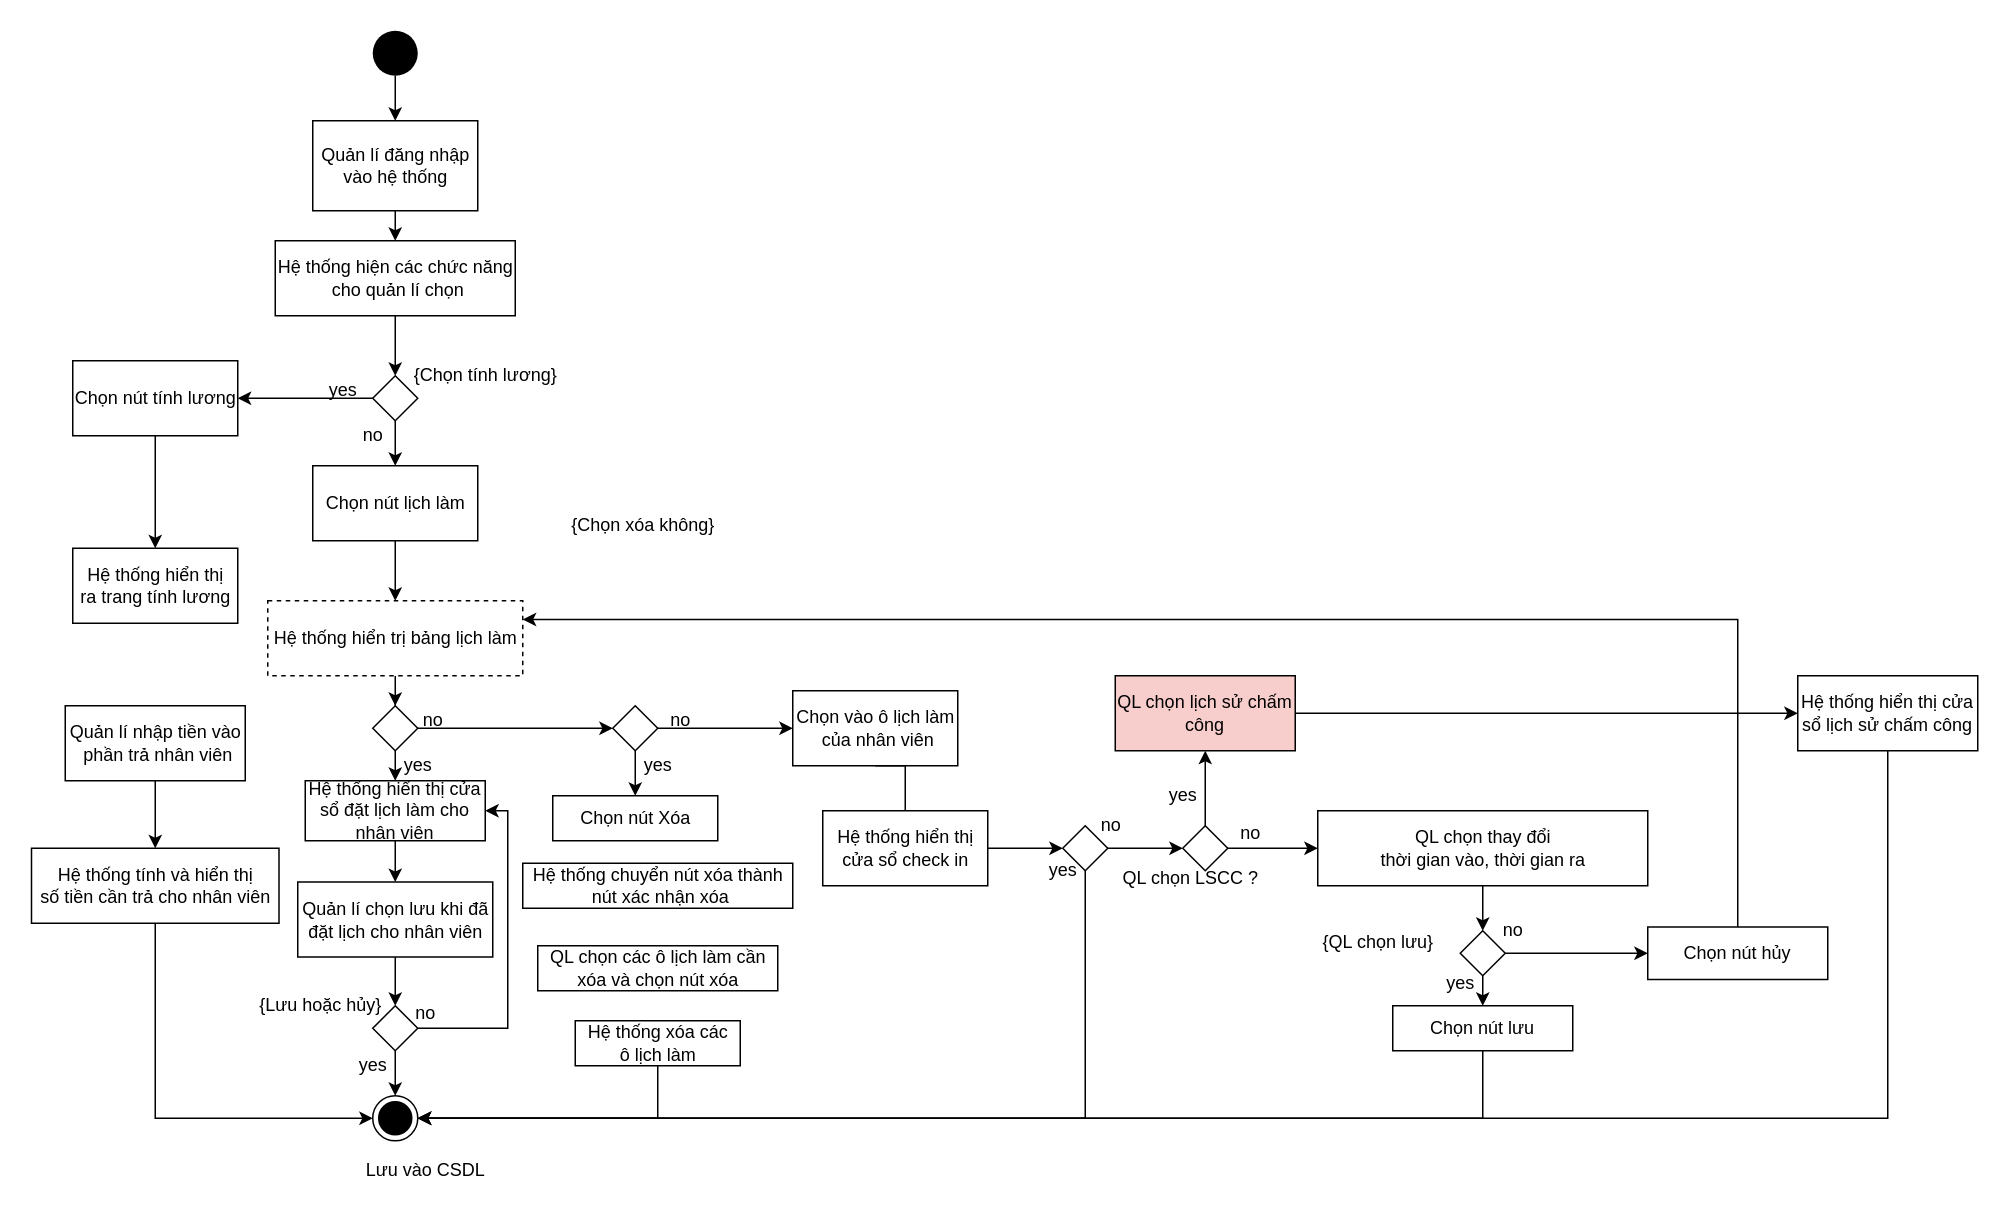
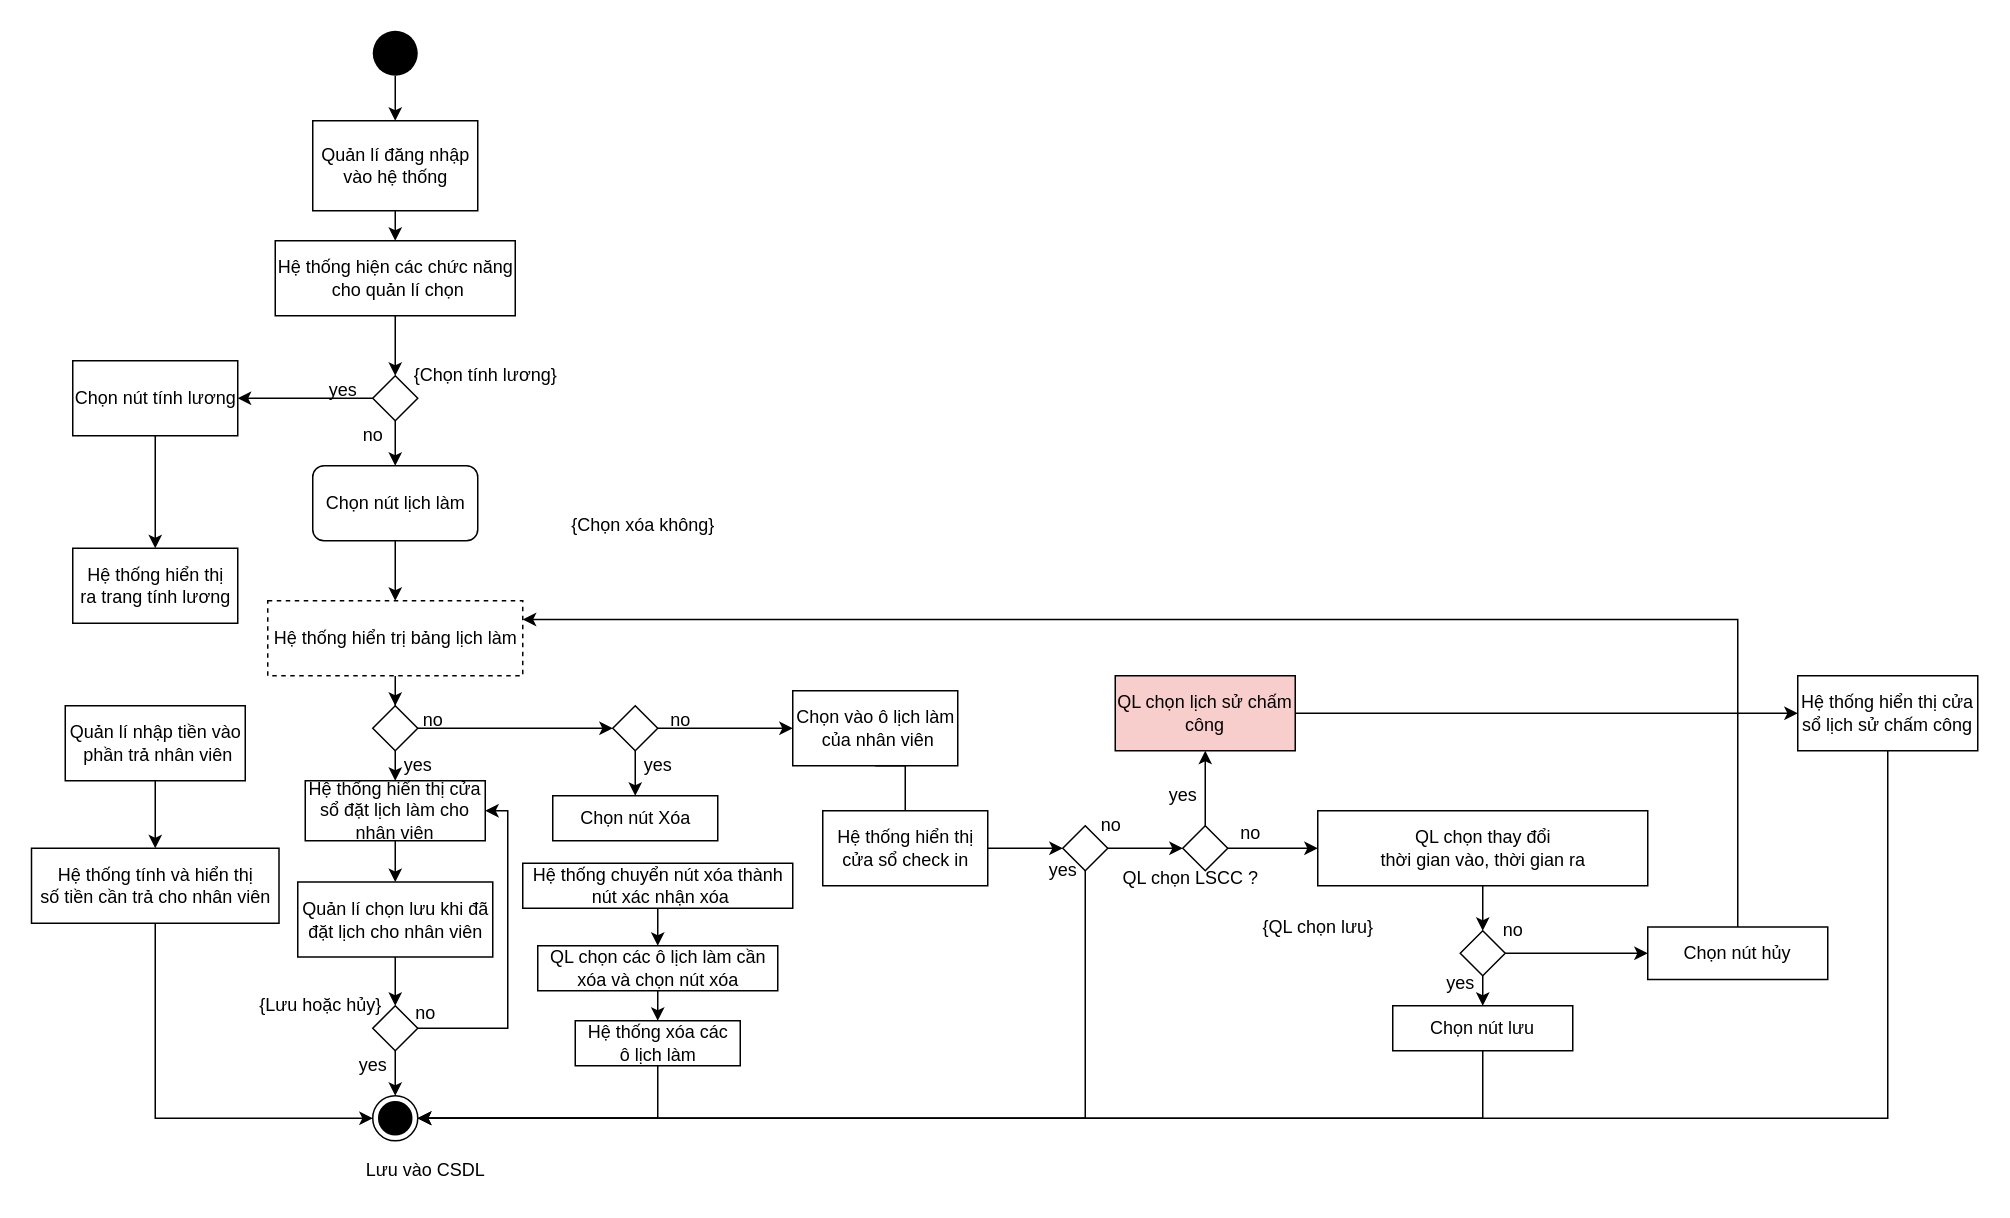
(395, 503) -> (395, 503)
none -> (658, 922)
(1378, 942) -> (1318, 927)
none -> (658, 1001)
